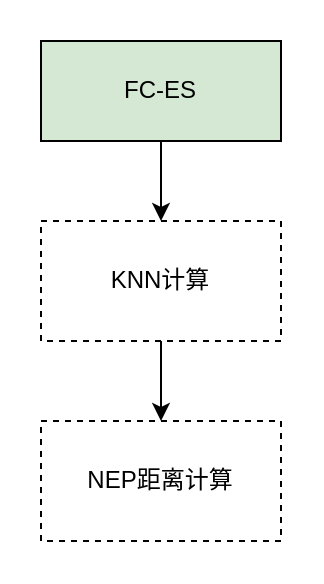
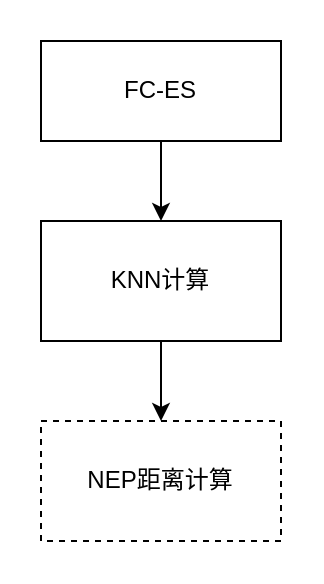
(161, 91) -> (161, 91)
(161, 281) -> (161, 281)
